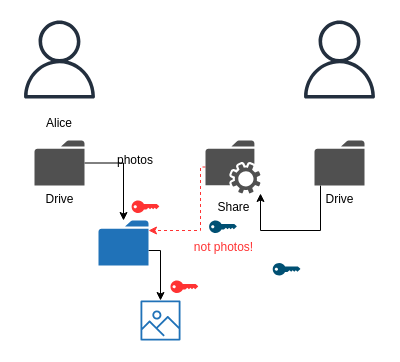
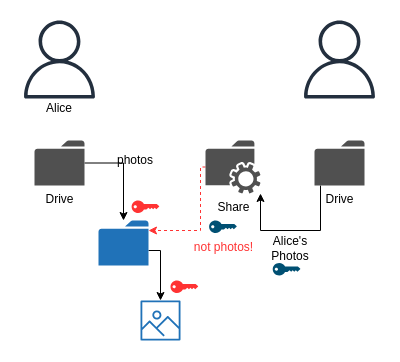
(60, 124) -> (60, 109)
none -> (291, 248)
